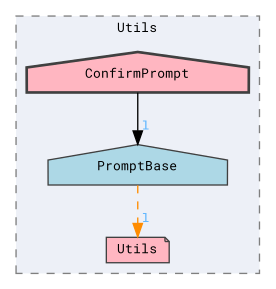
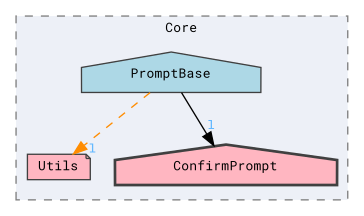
(138, 29) -> (182, 29)
(138, 112) -> (194, 113)
